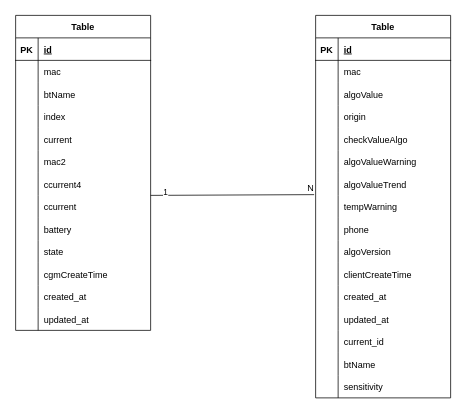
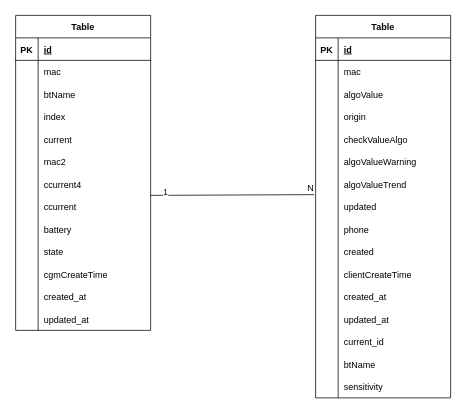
(370, 207) -> (361, 207)
(369, 252) -> (361, 252)
